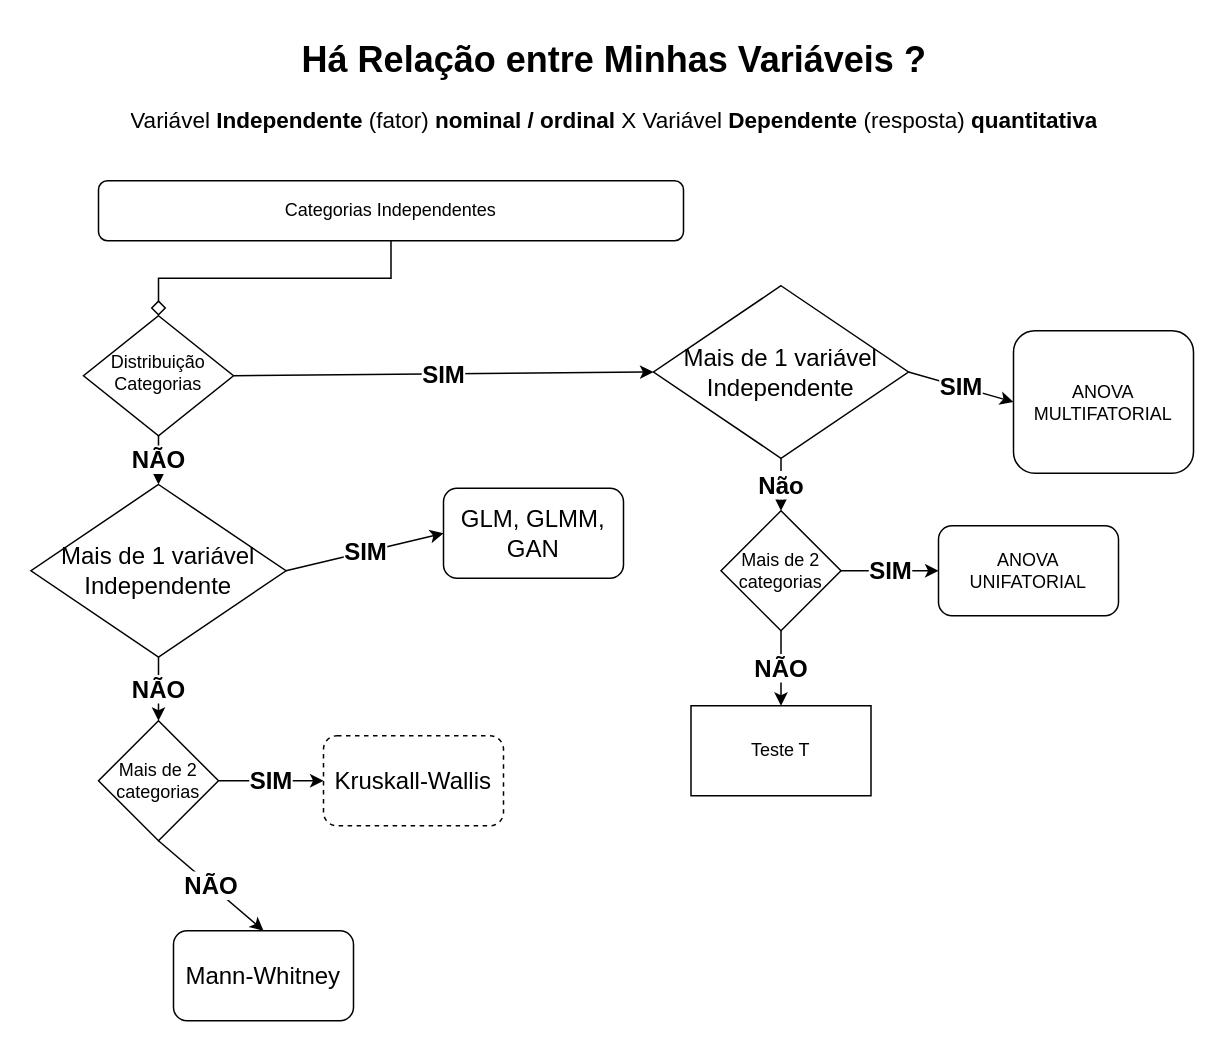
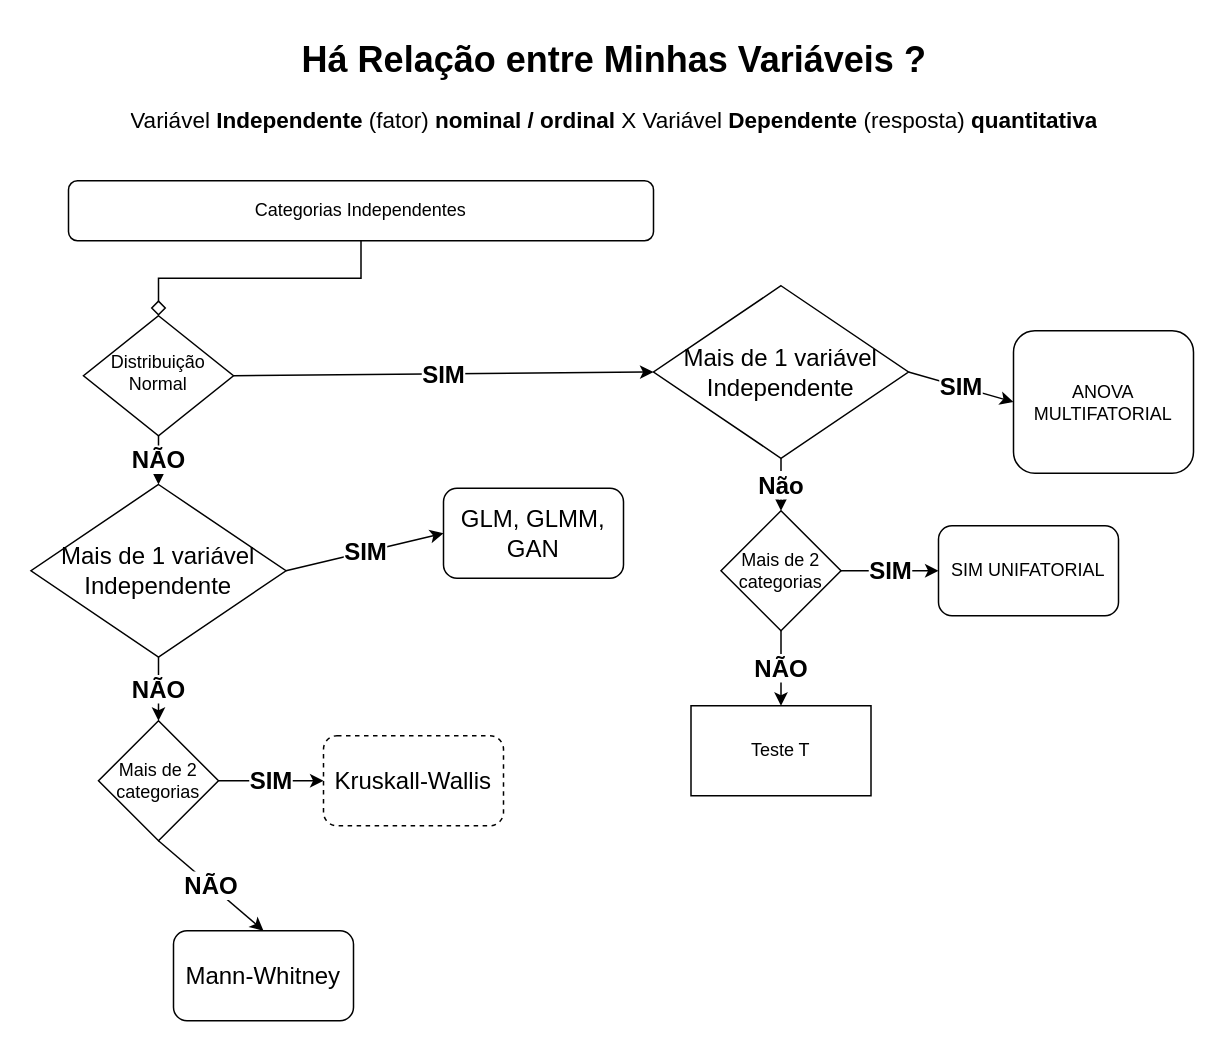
(391, 211) -> (361, 211)
(158, 373) -> (158, 373)
(1028, 571) -> (1028, 571)
